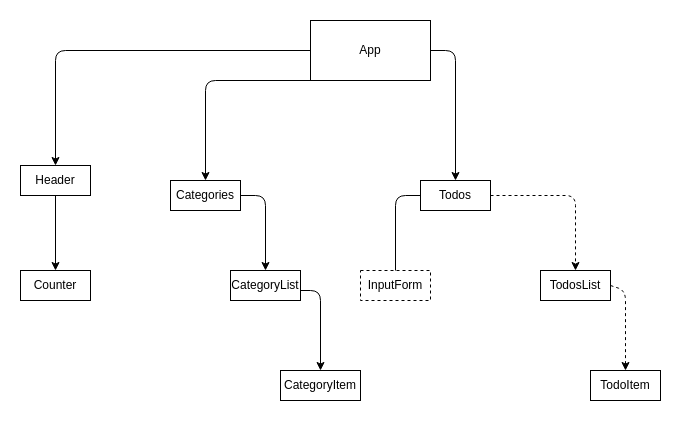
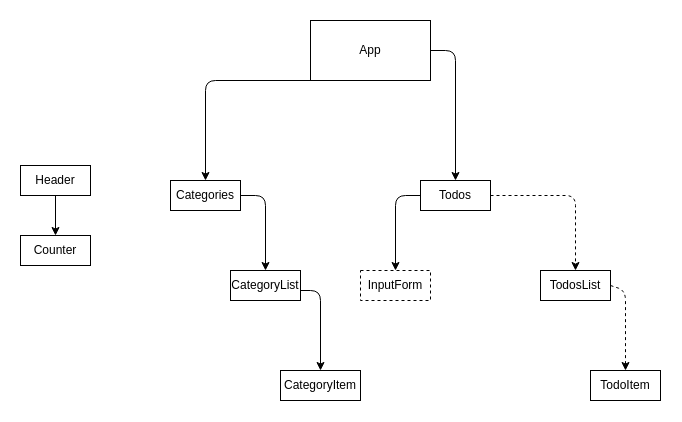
(135, 51) -> none
(396, 264) -> (396, 262)
(56, 286) -> (56, 251)
